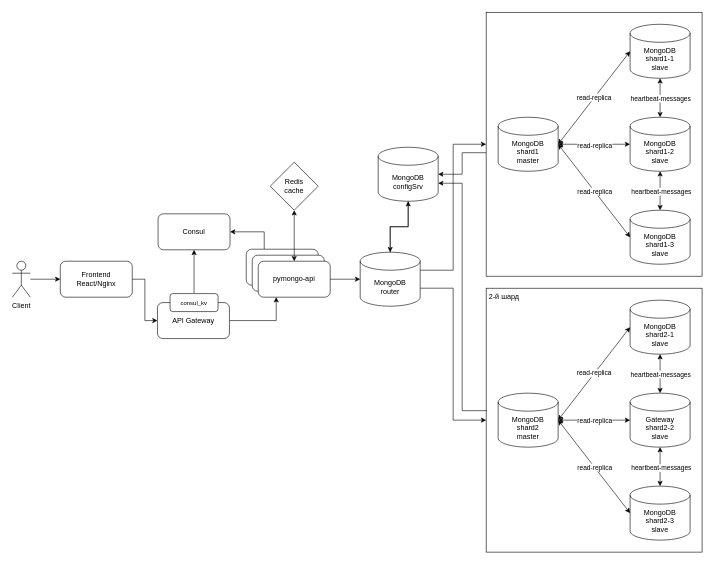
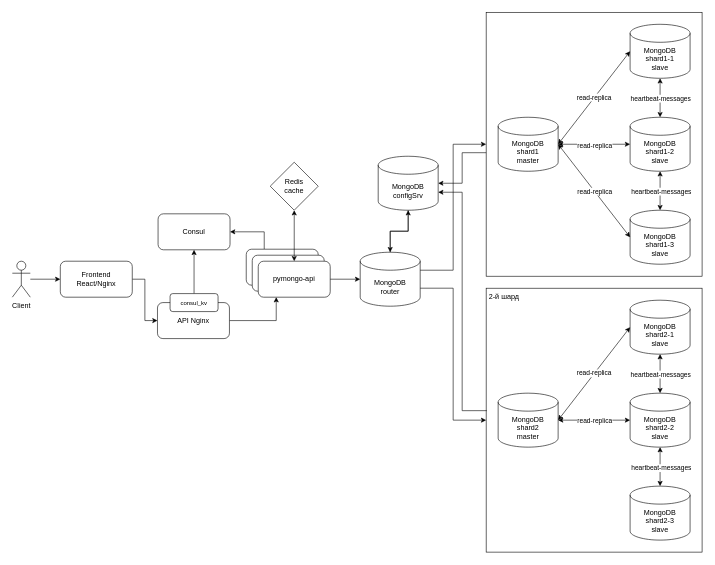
(408, 174) -> (408, 183)
(194, 321) -> (194, 321)
(660, 428) -> (660, 428)
(594, 466) -> none
